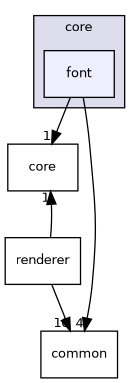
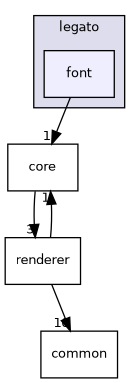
(79, 28) -> (79, 28)
none -> (34, 208)
(95, 208) -> none
